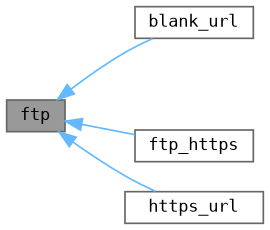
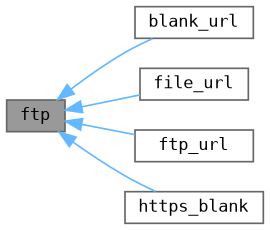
none -> (194, 84)
(194, 146) -> (194, 146)
(194, 208) -> (194, 208)
